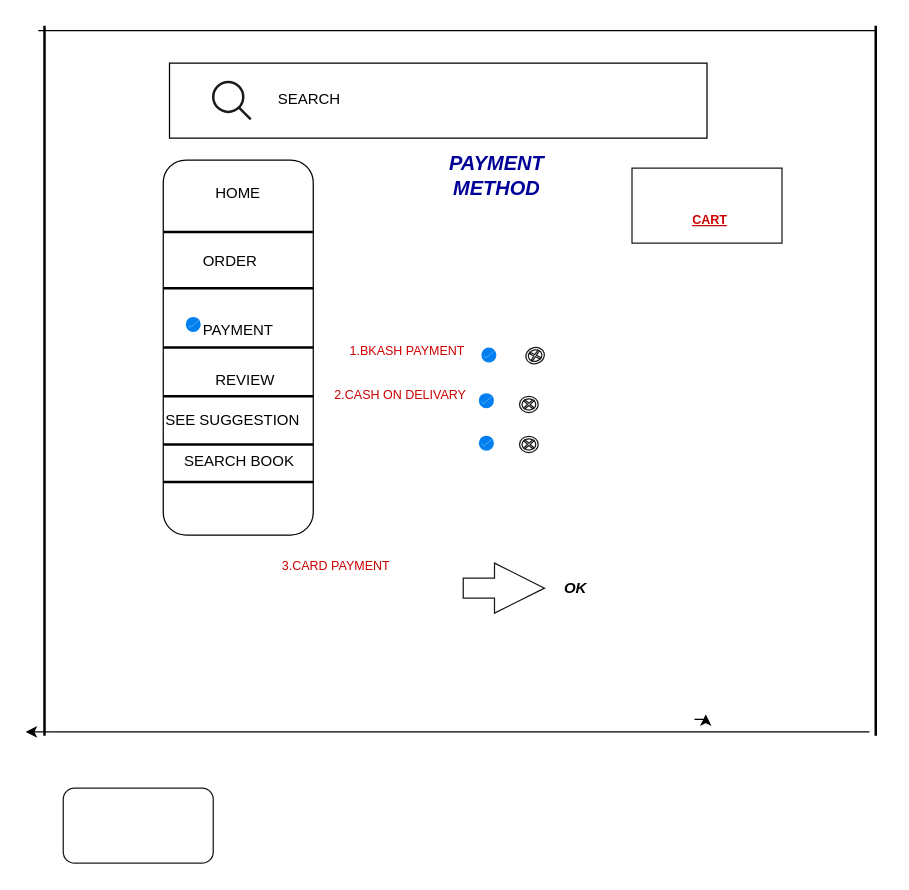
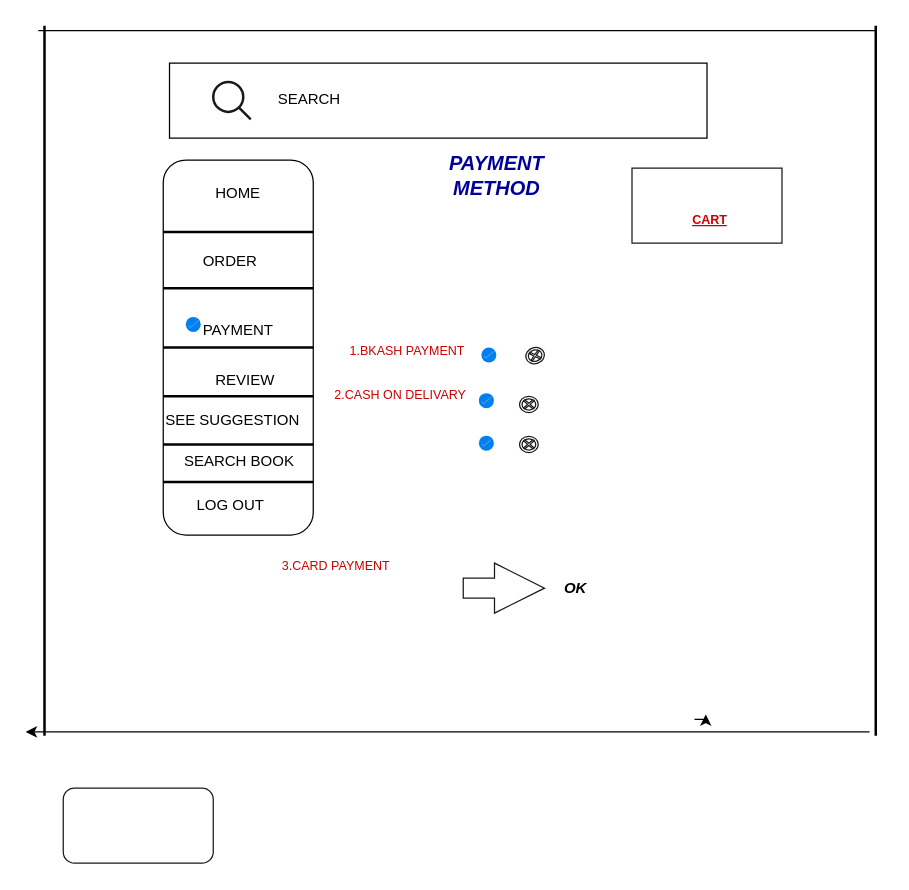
none -> (244, 507)
